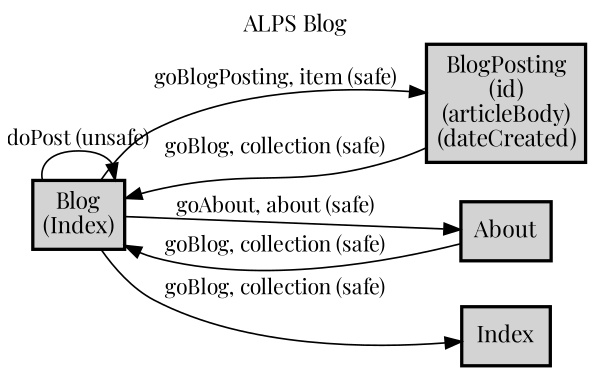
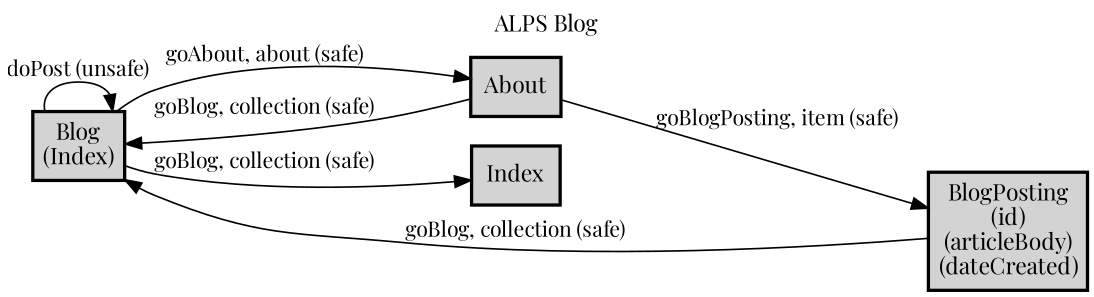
(243, 100) -> (737, 152)
